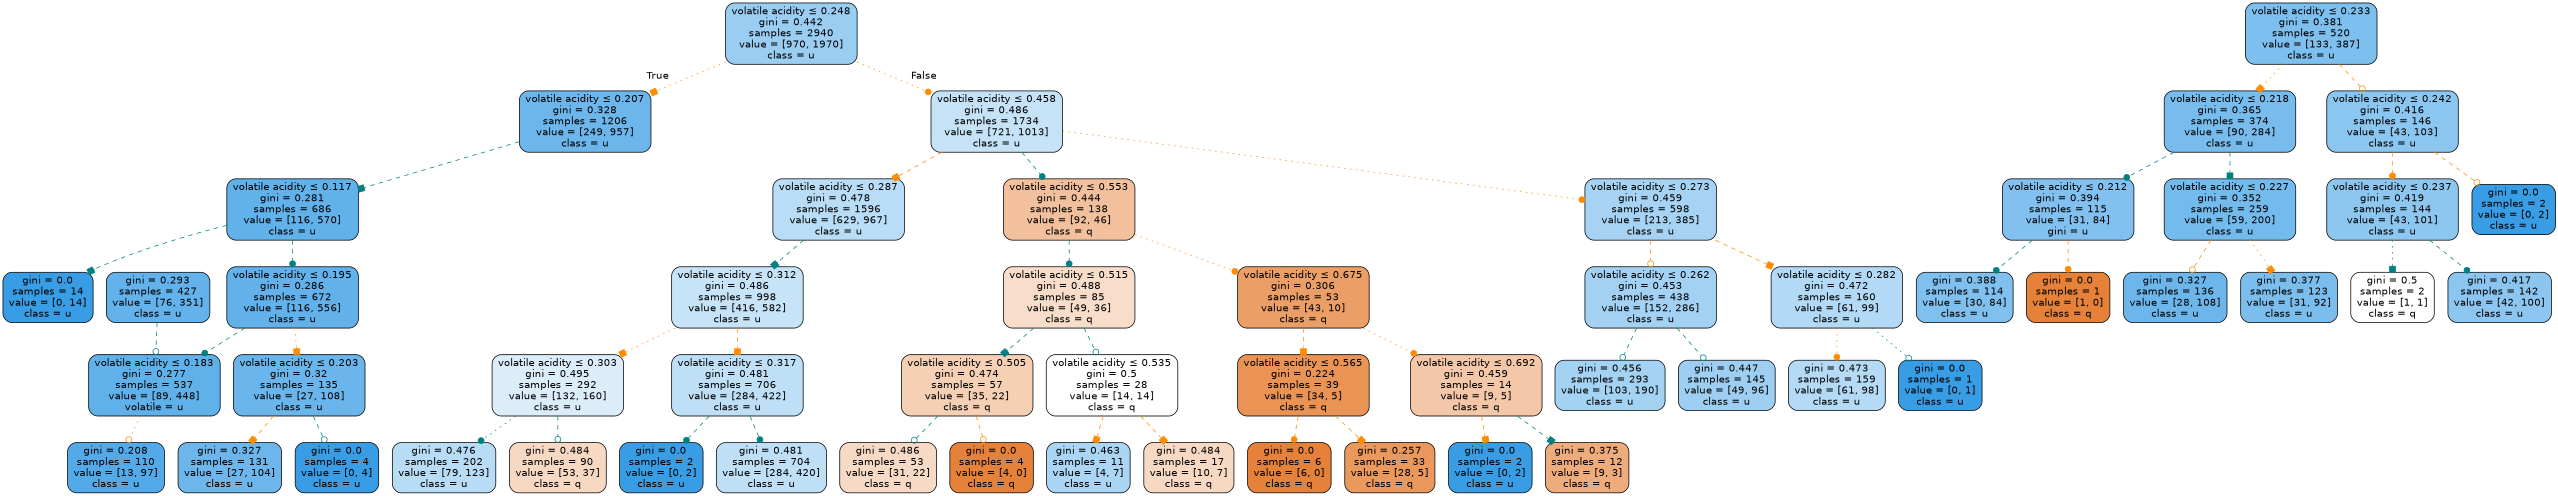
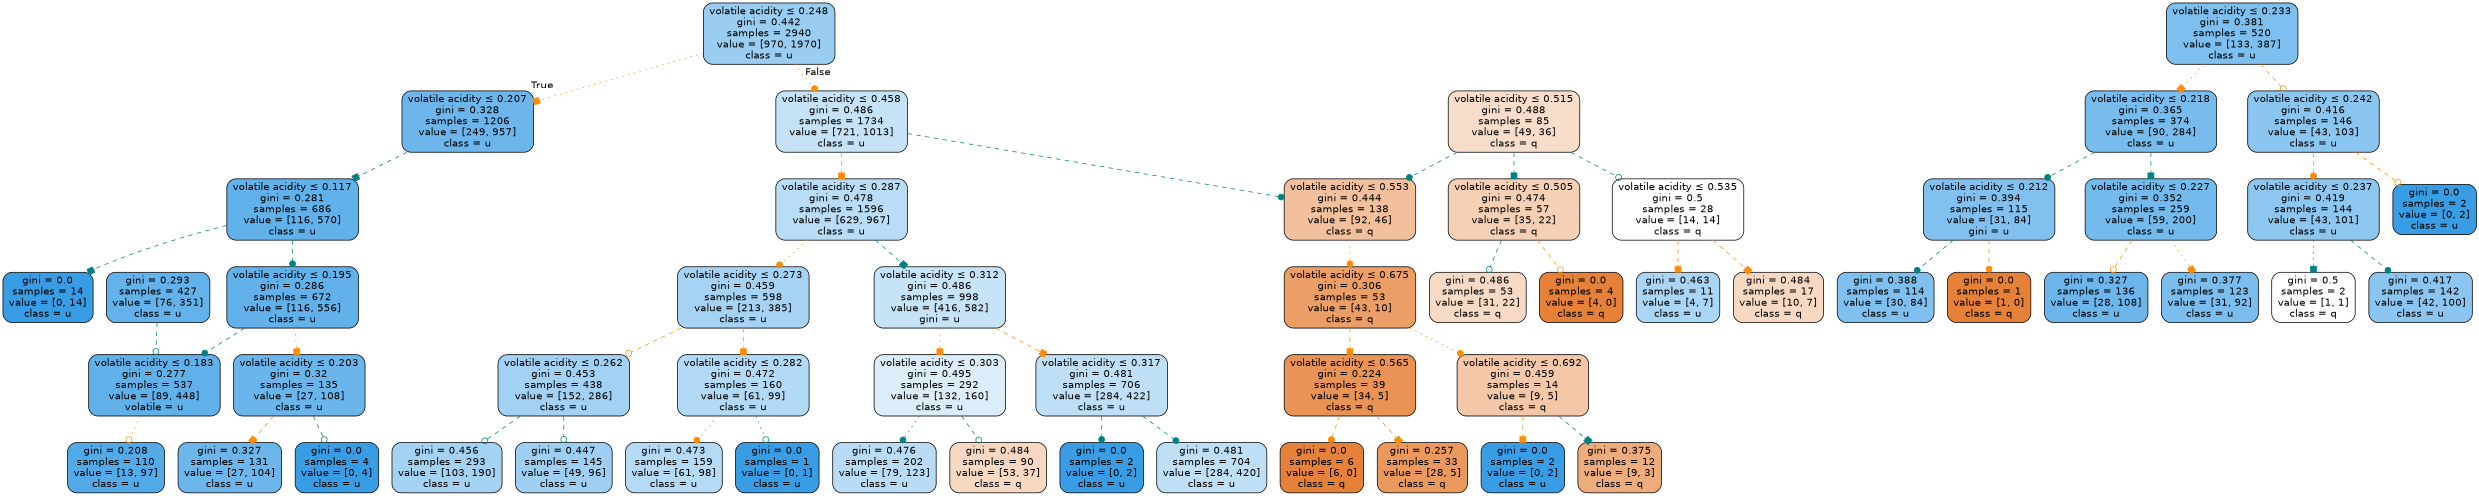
(1321, 165) -> (795, 251)
(1069, 250) -> (1435, 164)
(737, 319) -> (940, 319)
